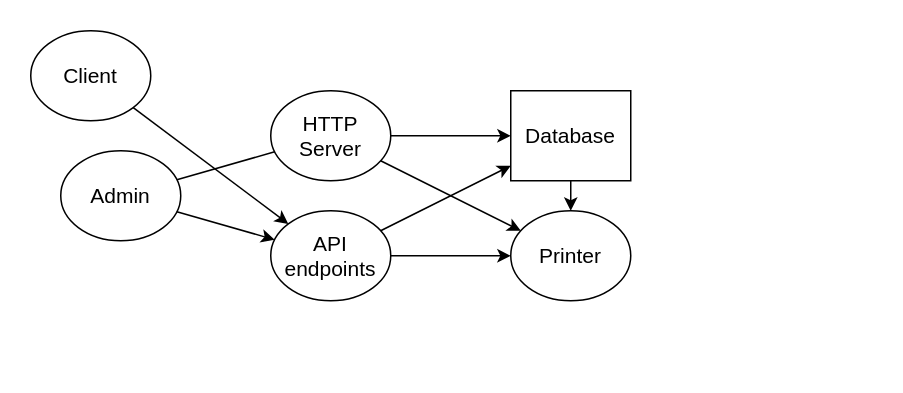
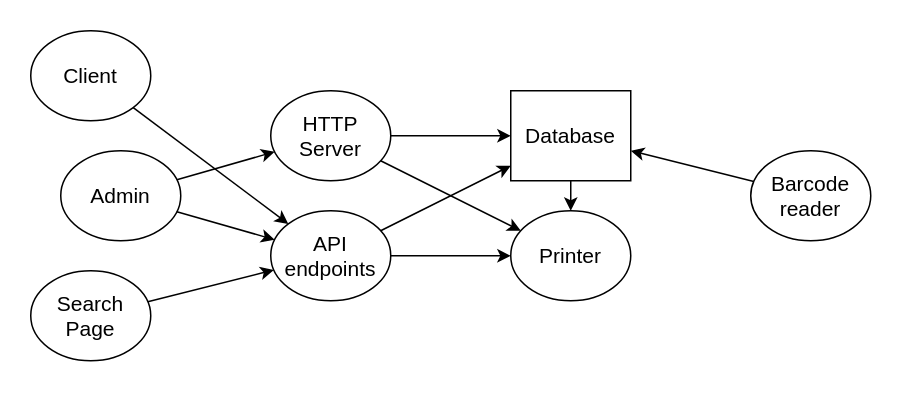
(268, 154) -> (264, 155)
none -> (697, 167)
none -> (811, 196)
none -> (206, 287)
none -> (91, 316)
